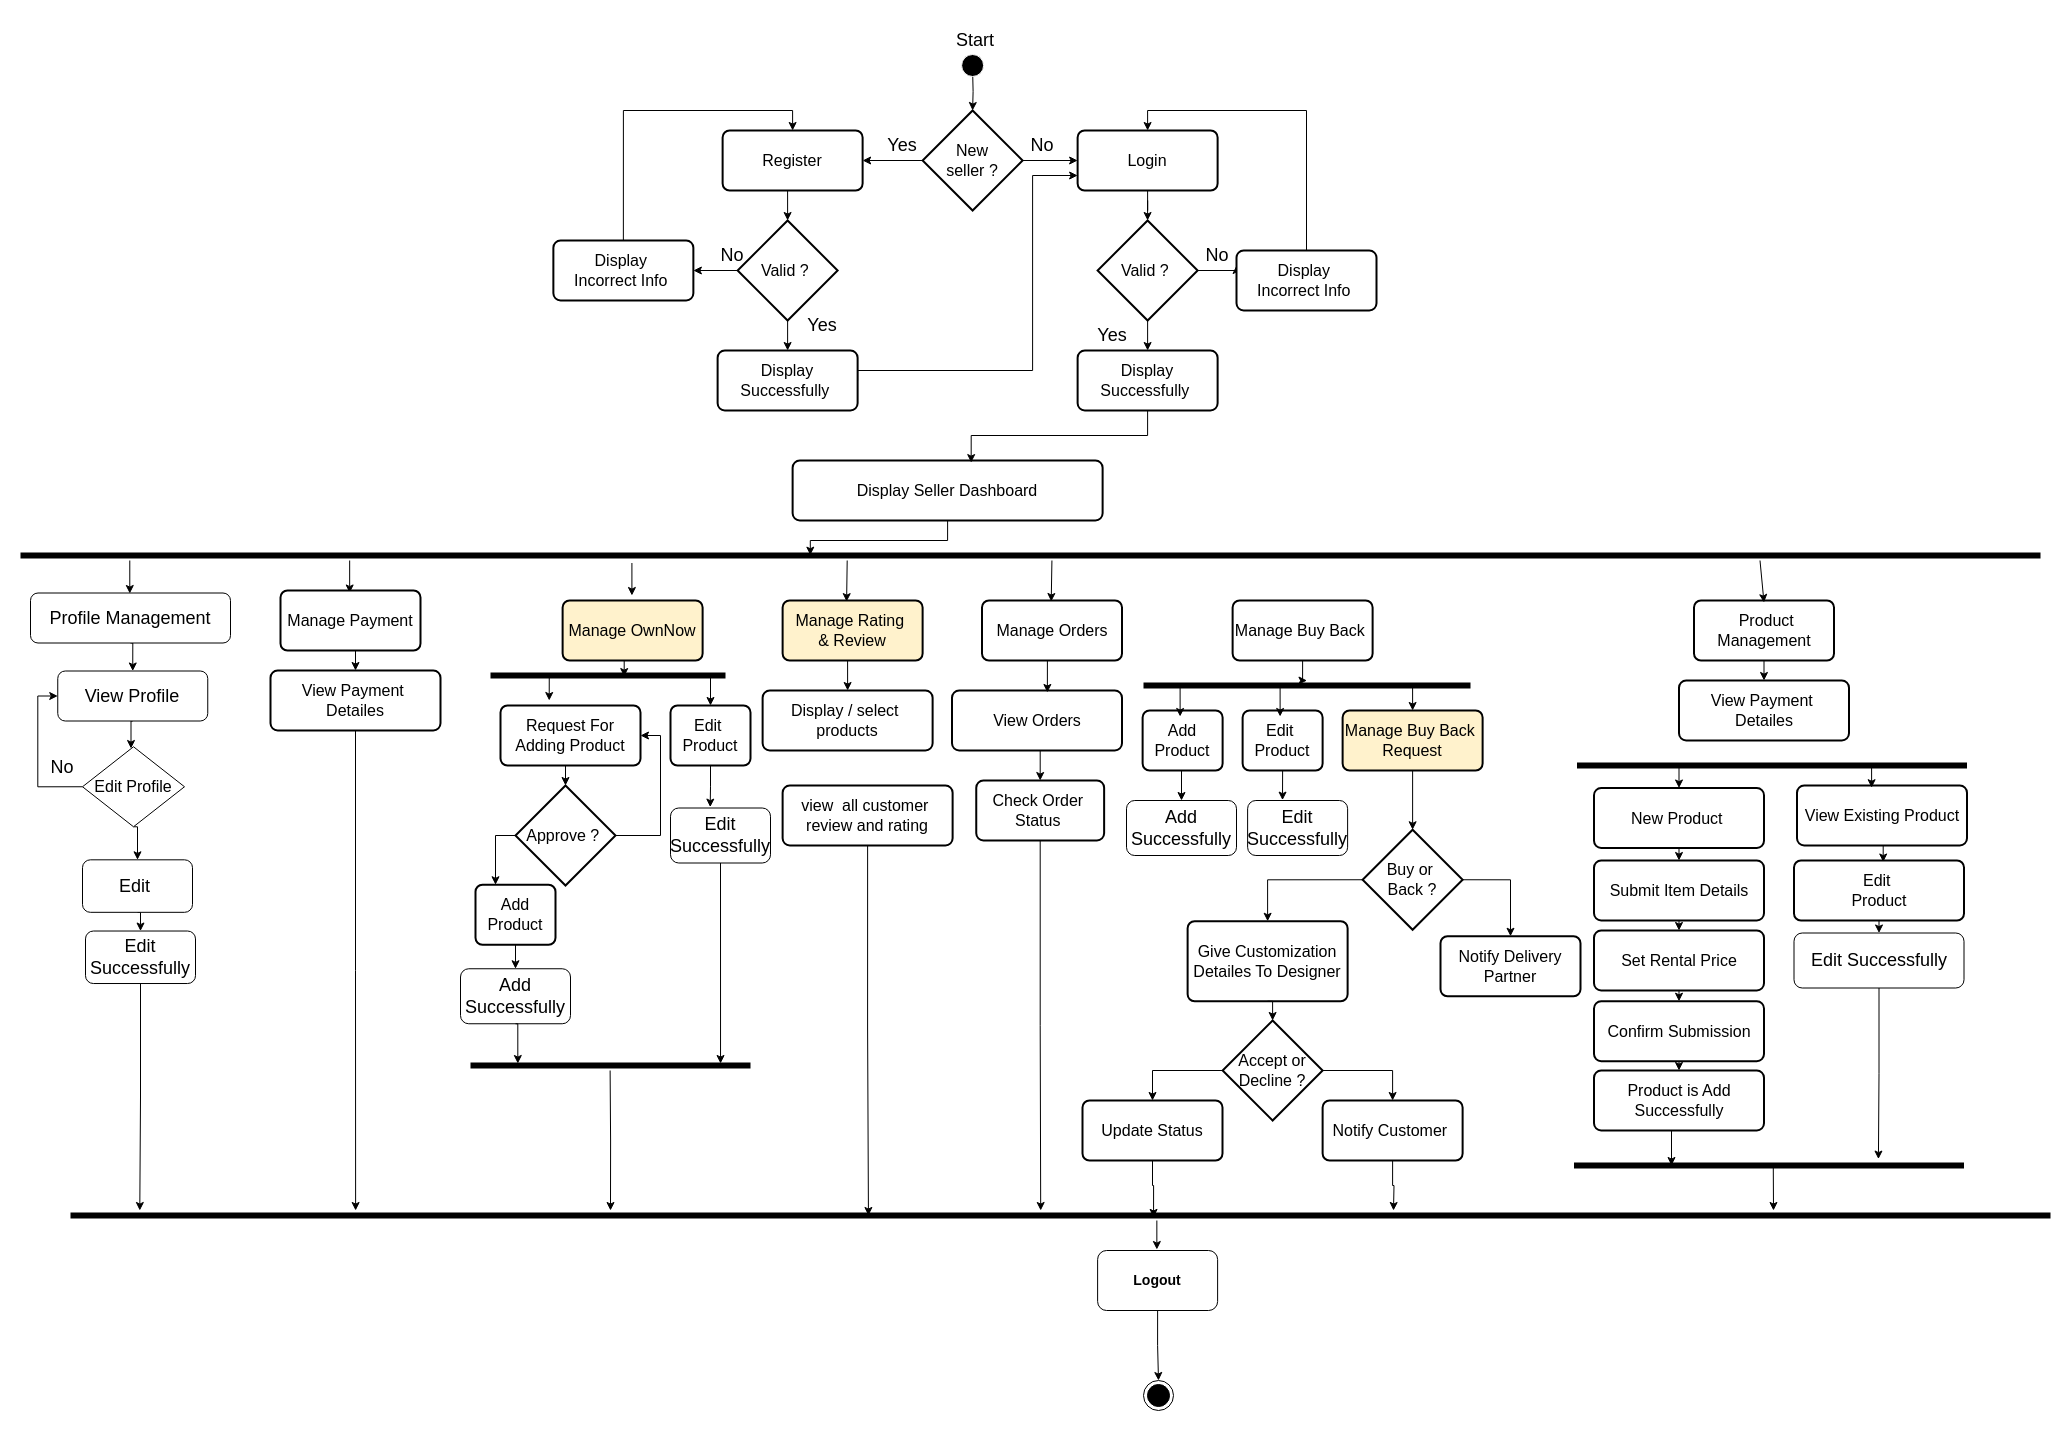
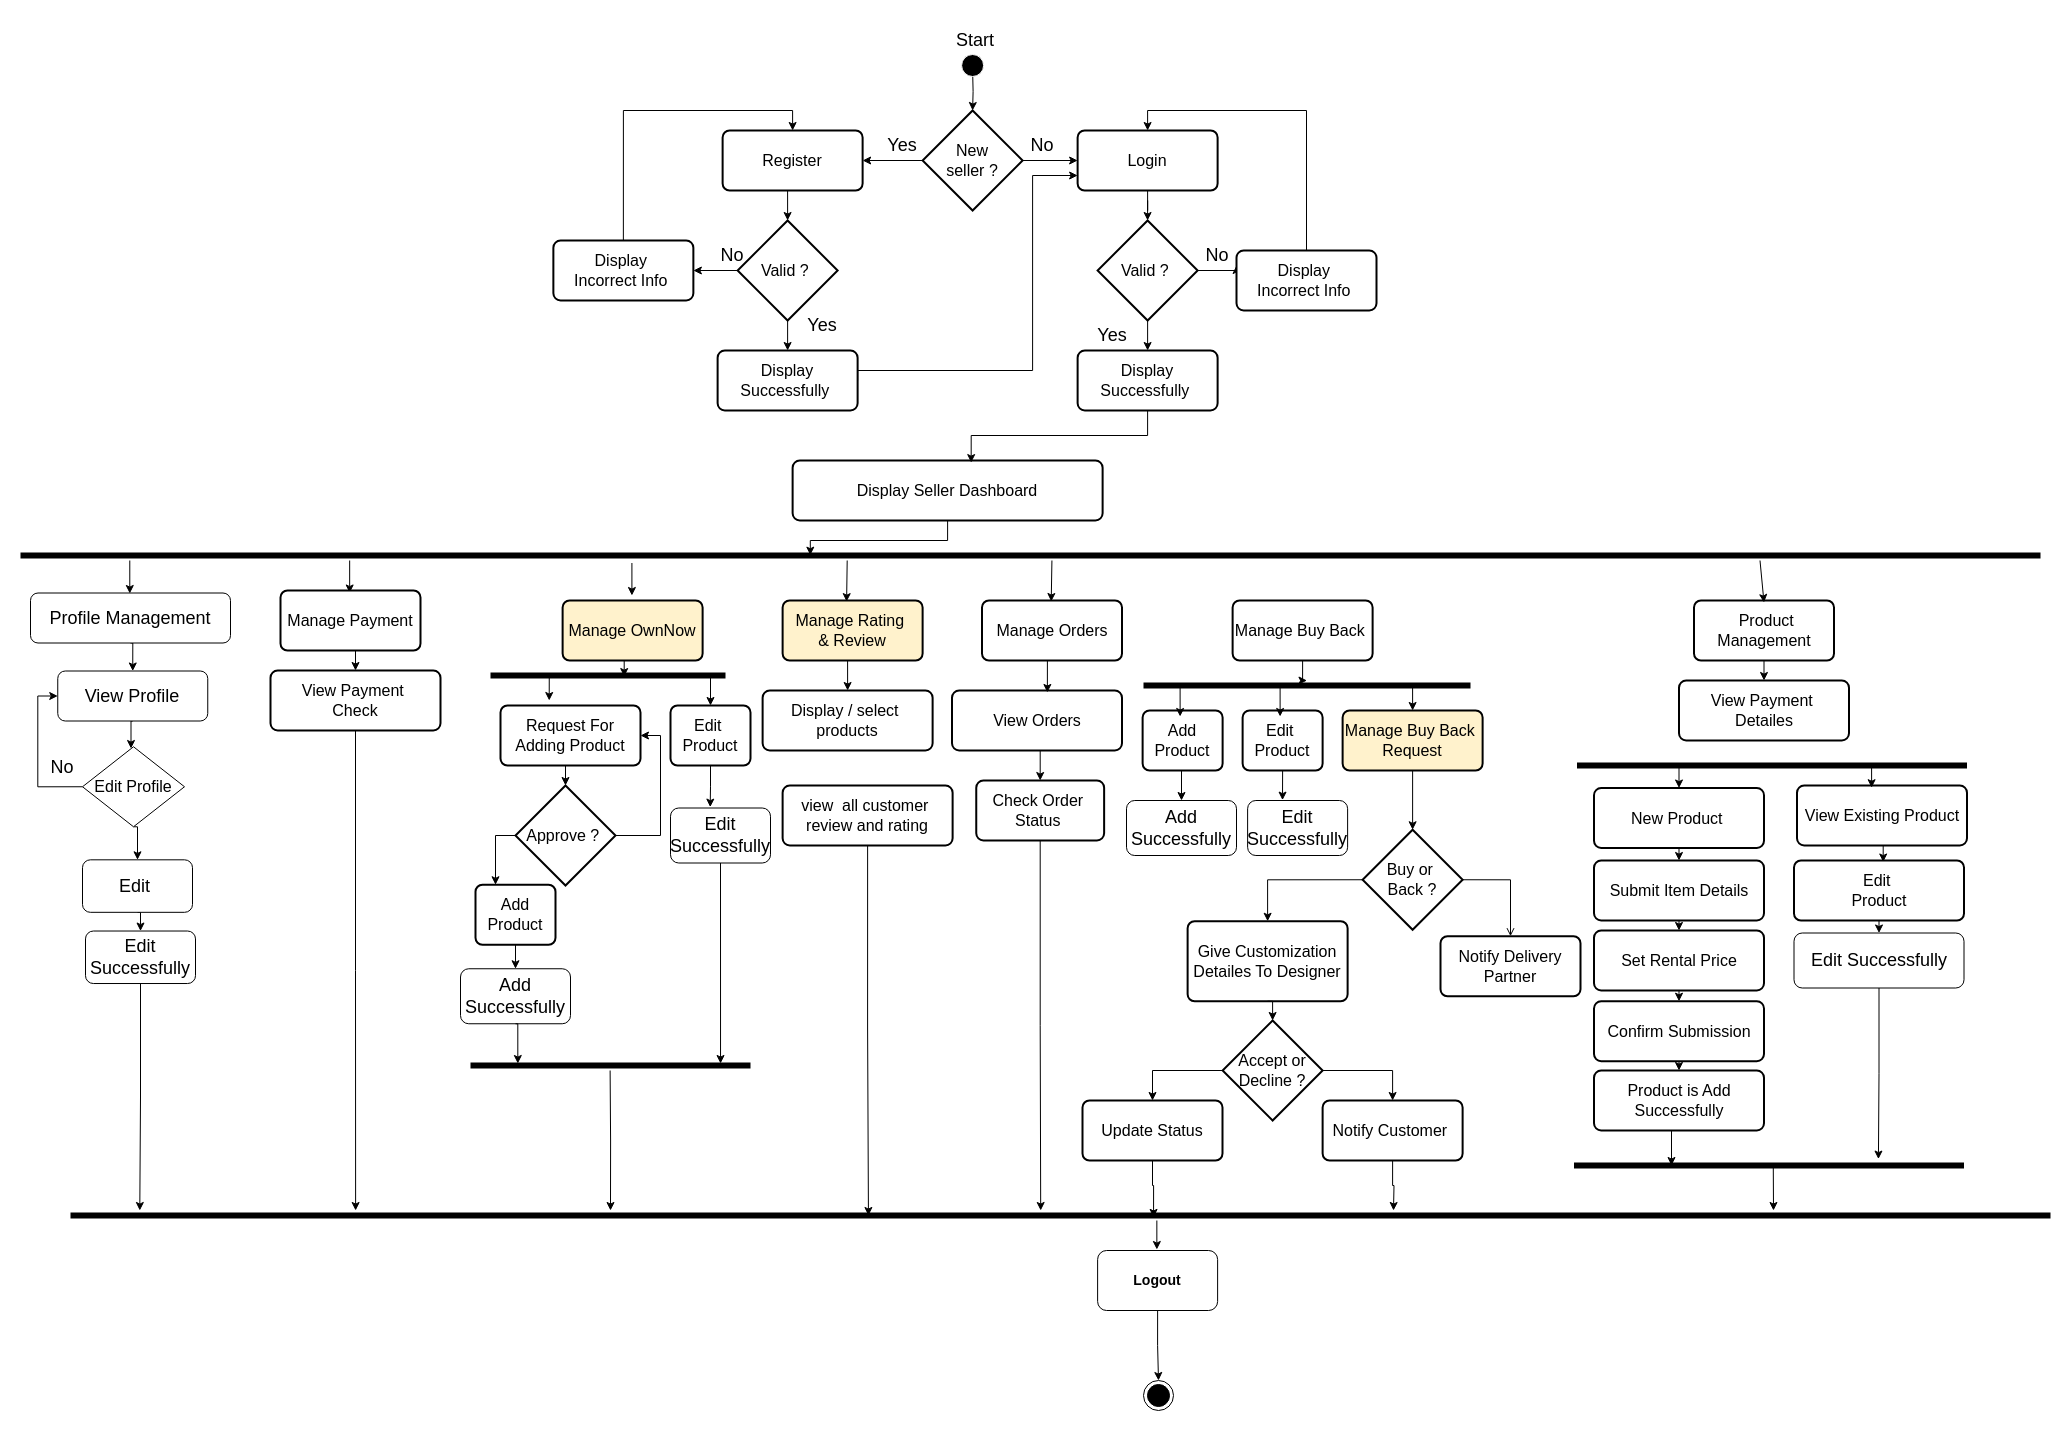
(356, 701) -> (356, 701)
(1511, 928) -> (1511, 929)
